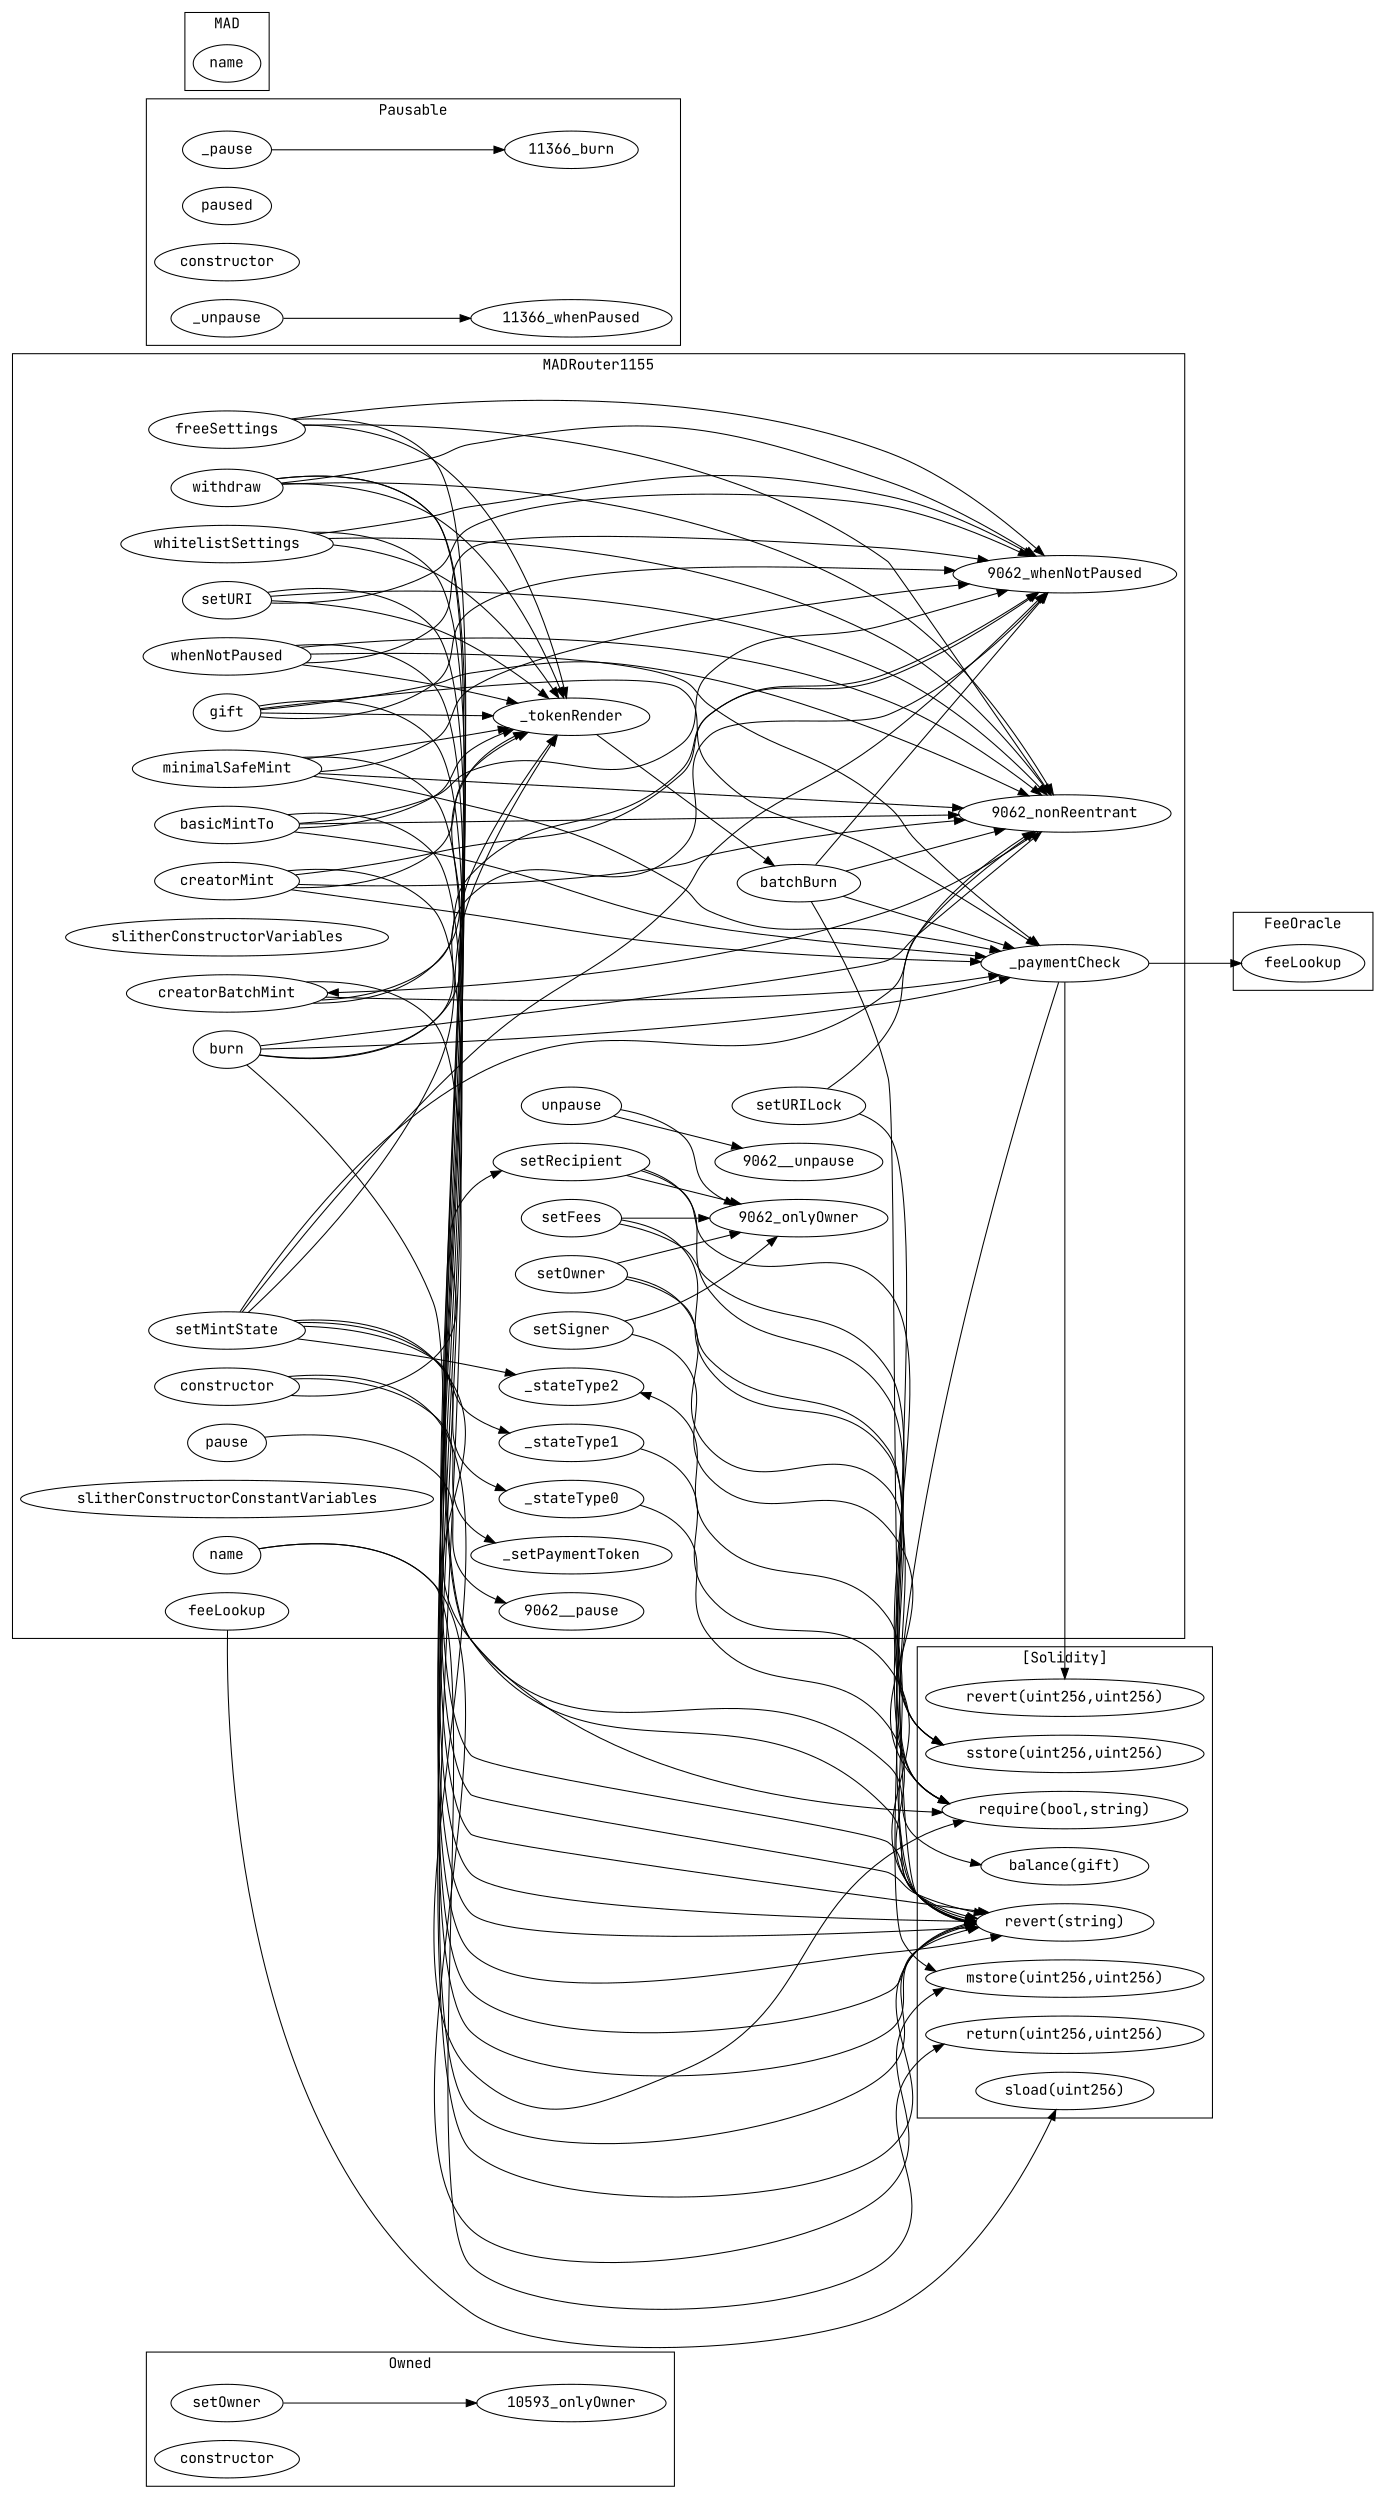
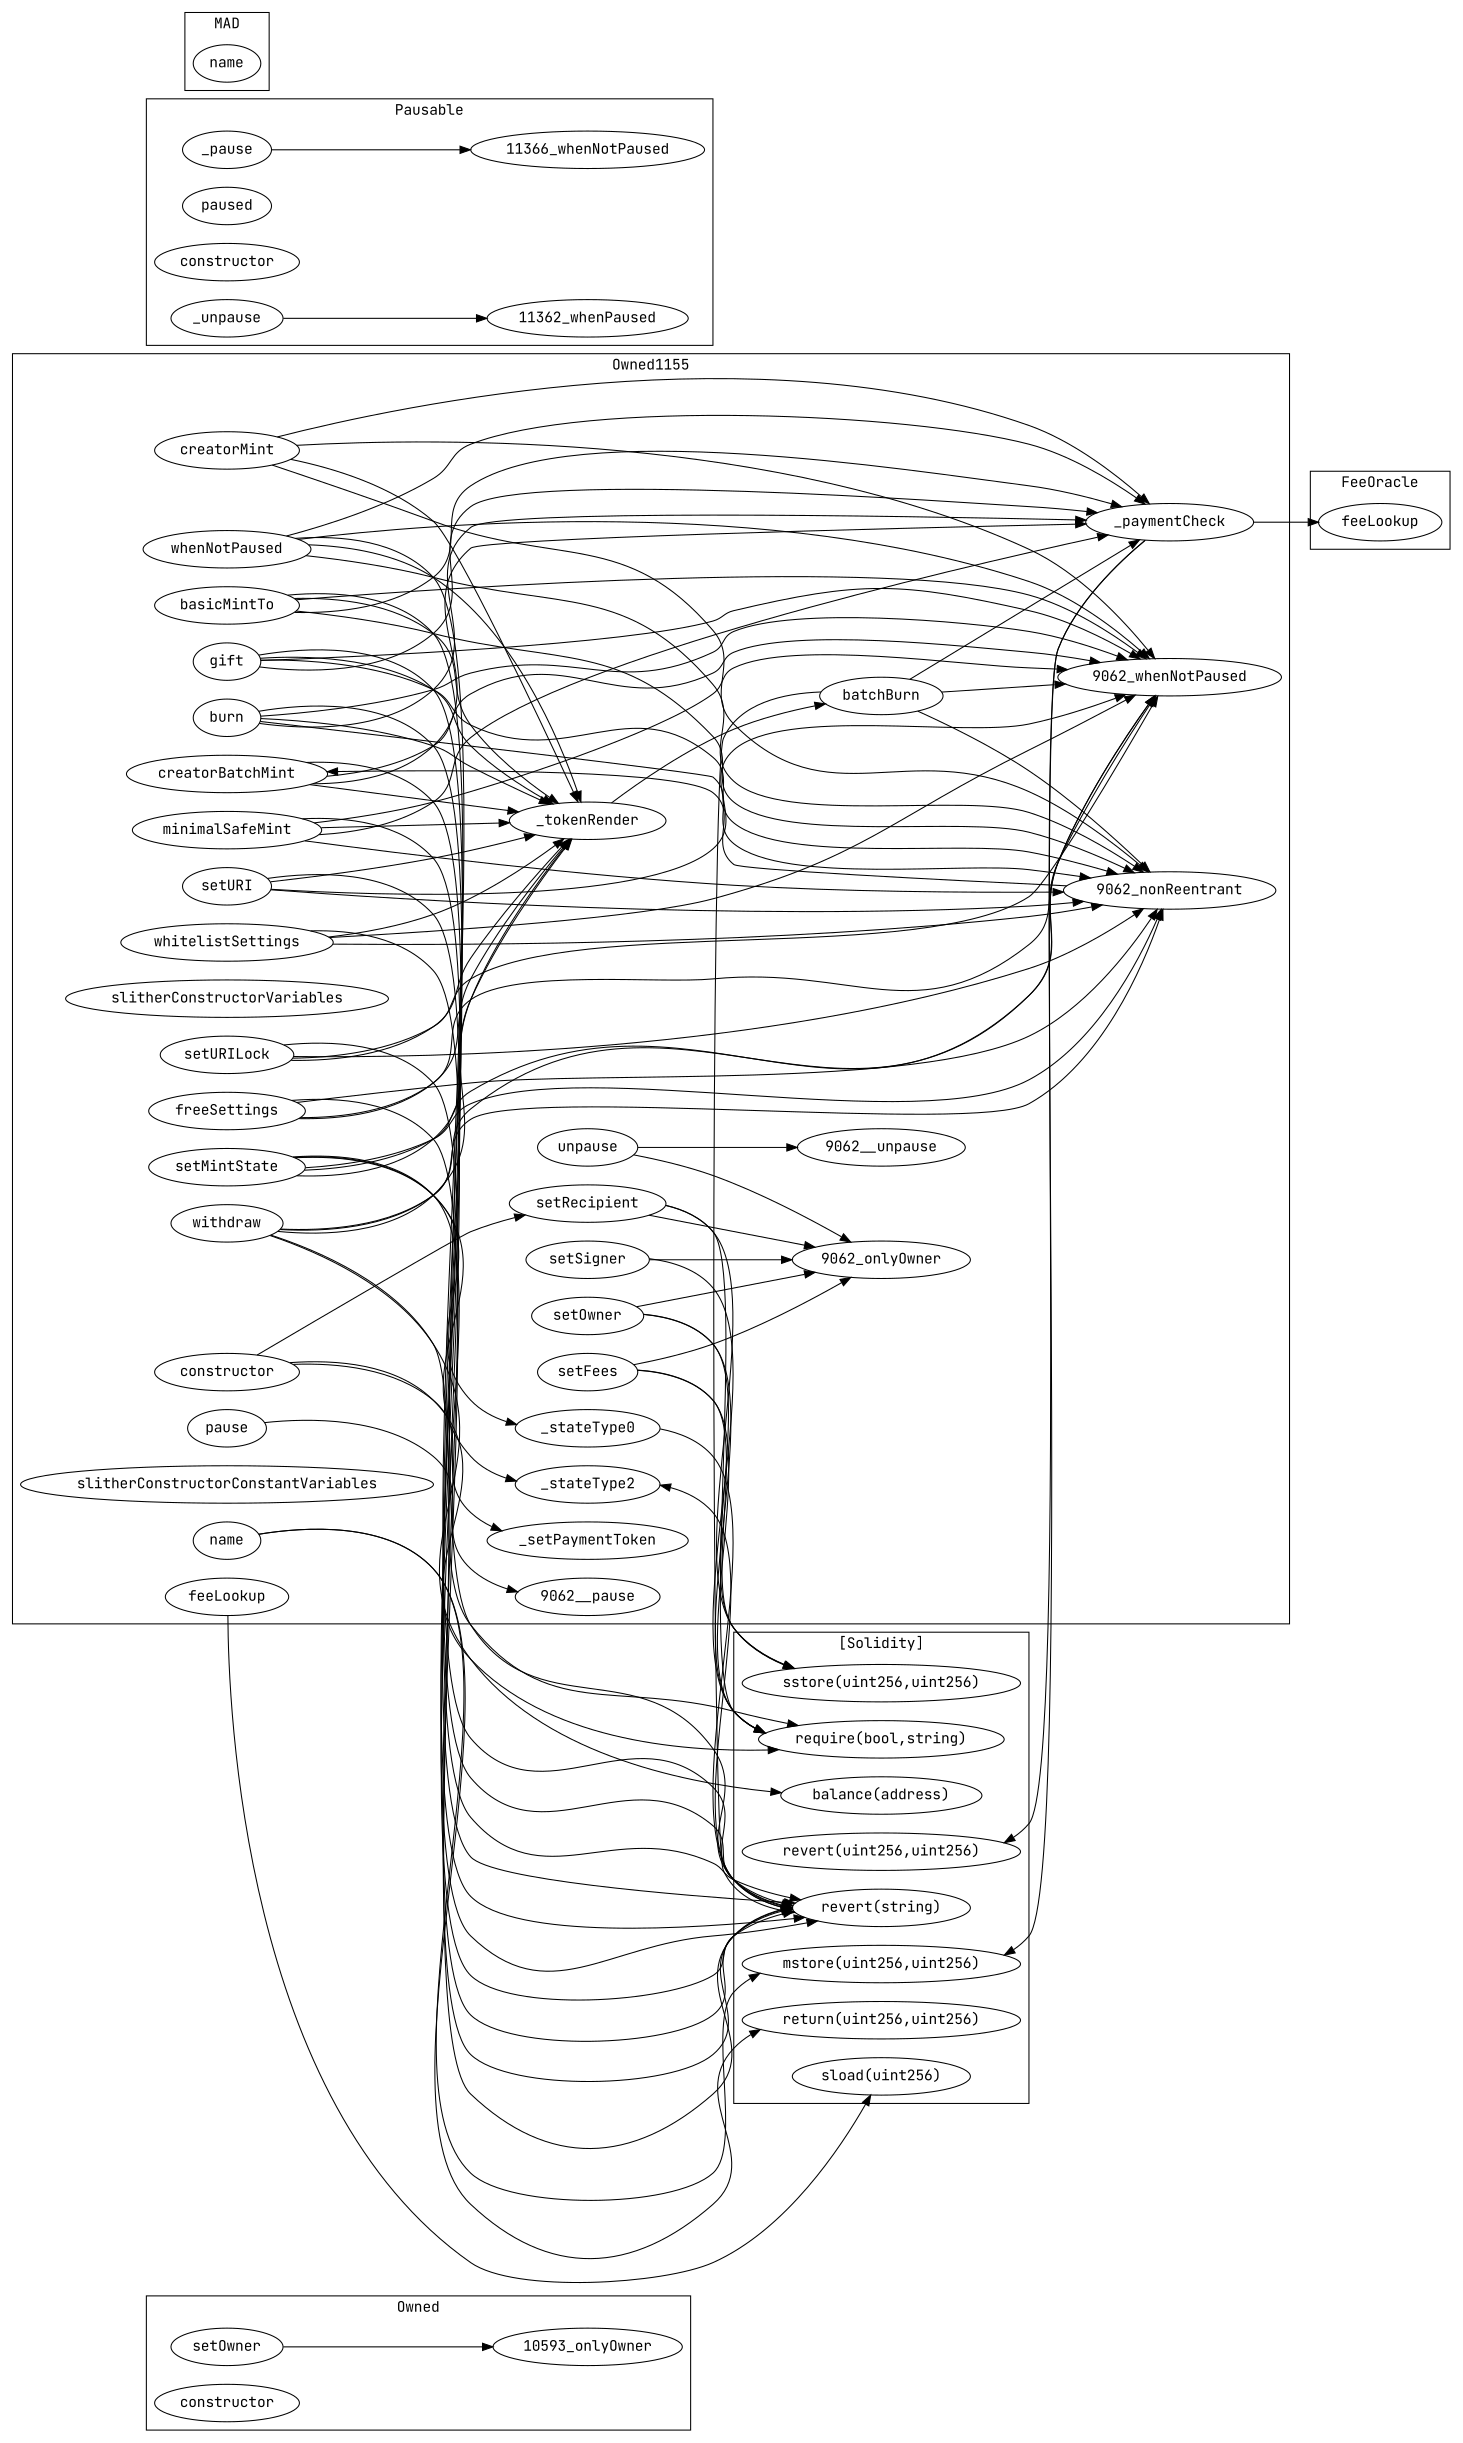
(571, 150) -> (588, 150)
(571, 318) -> (588, 318)
(599, 366) -> (651, 366)
none -> (586, 950)
none -> (468, 962)
(571, 1443) -> none
(1065, 1866) -> (881, 1796)
(461, 2004) -> none
